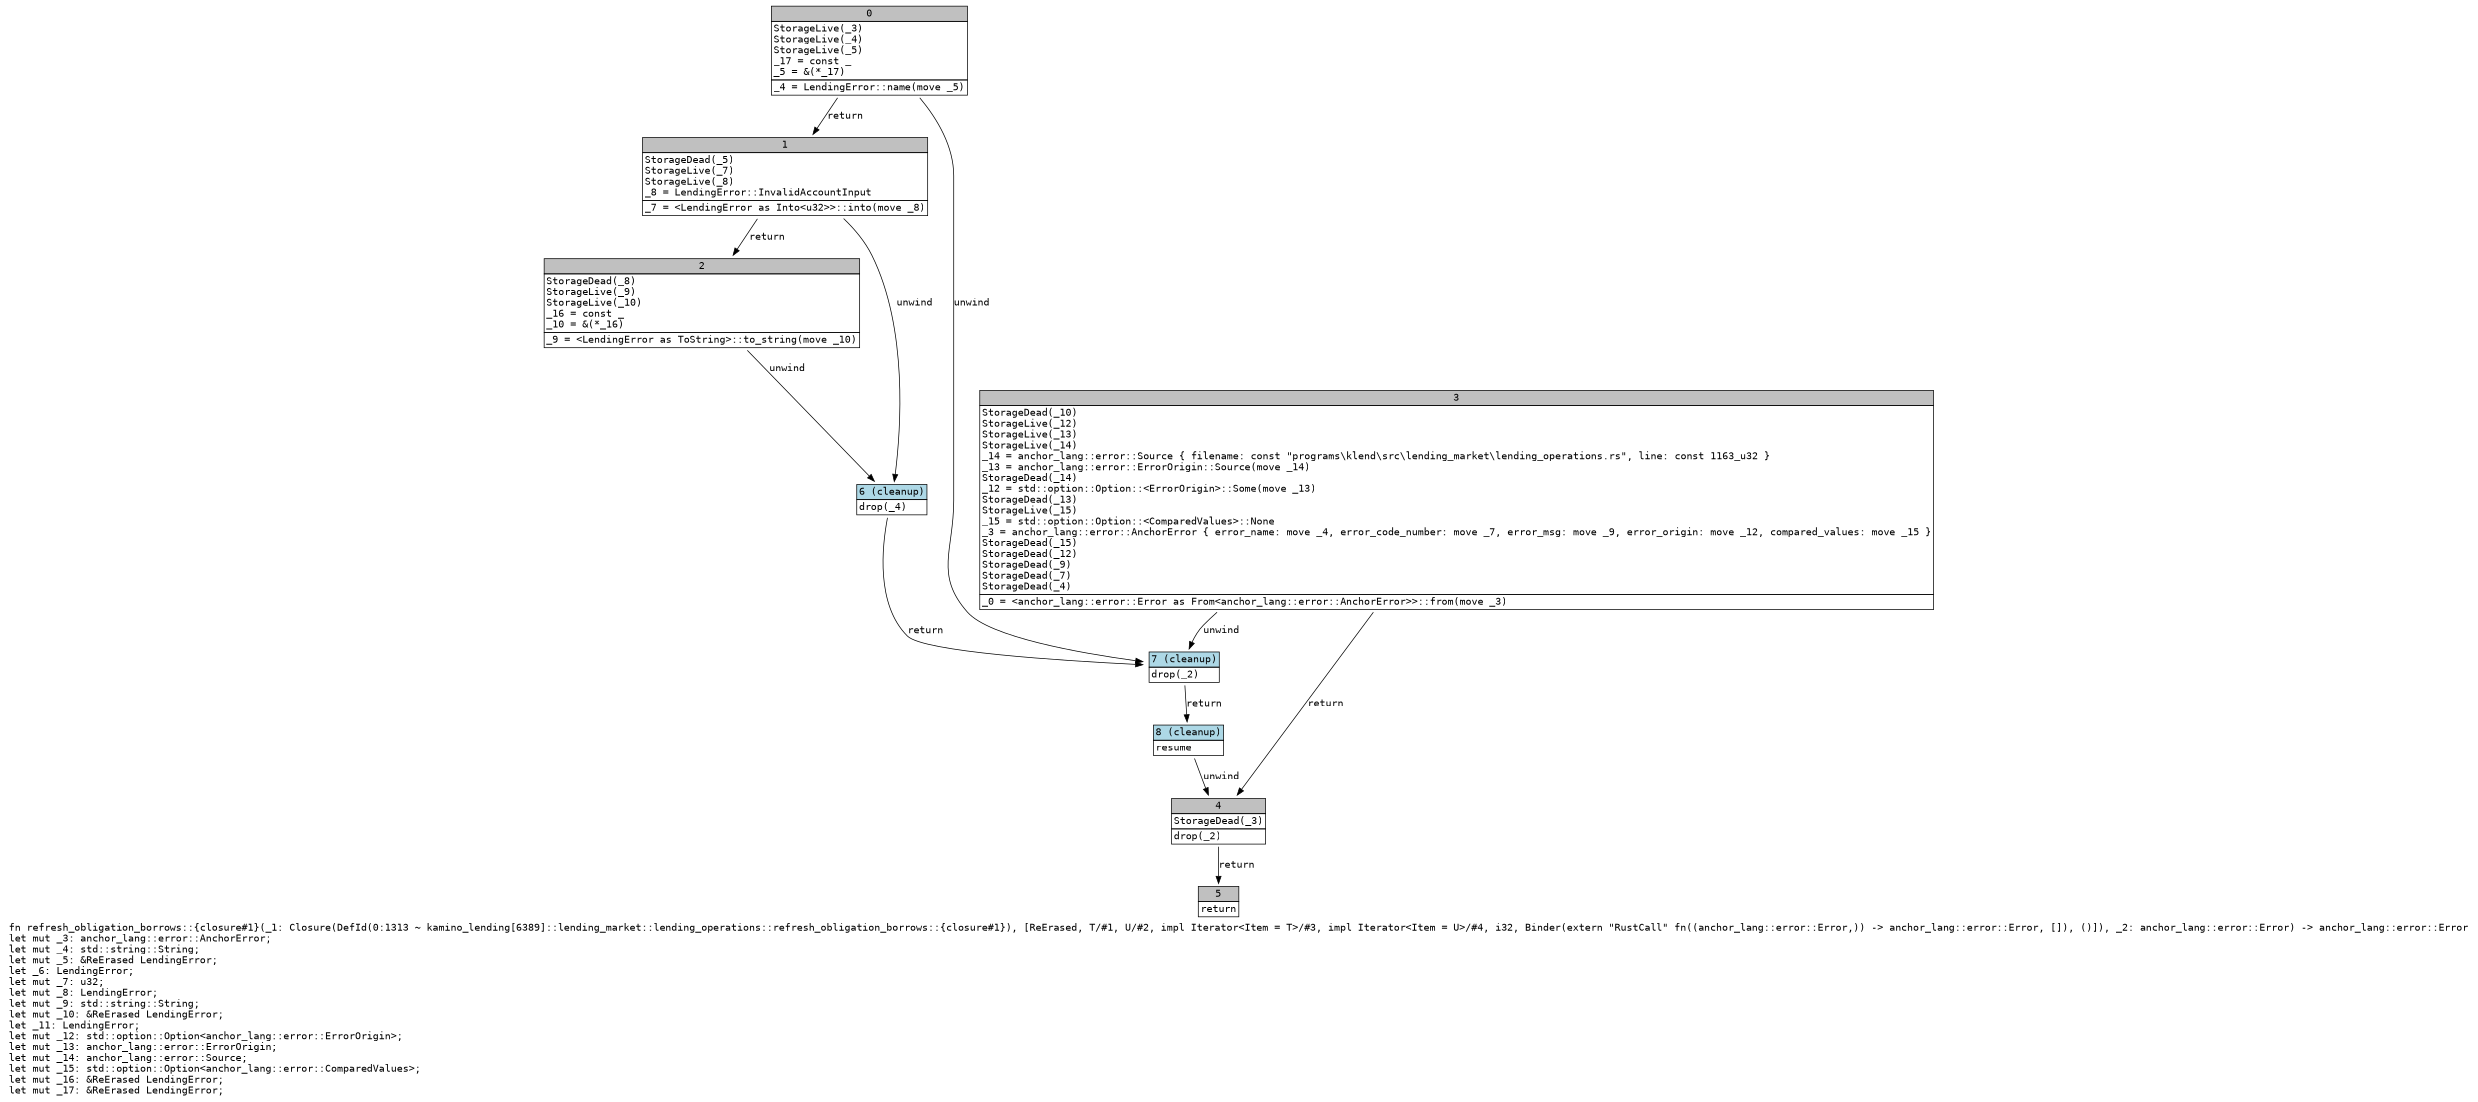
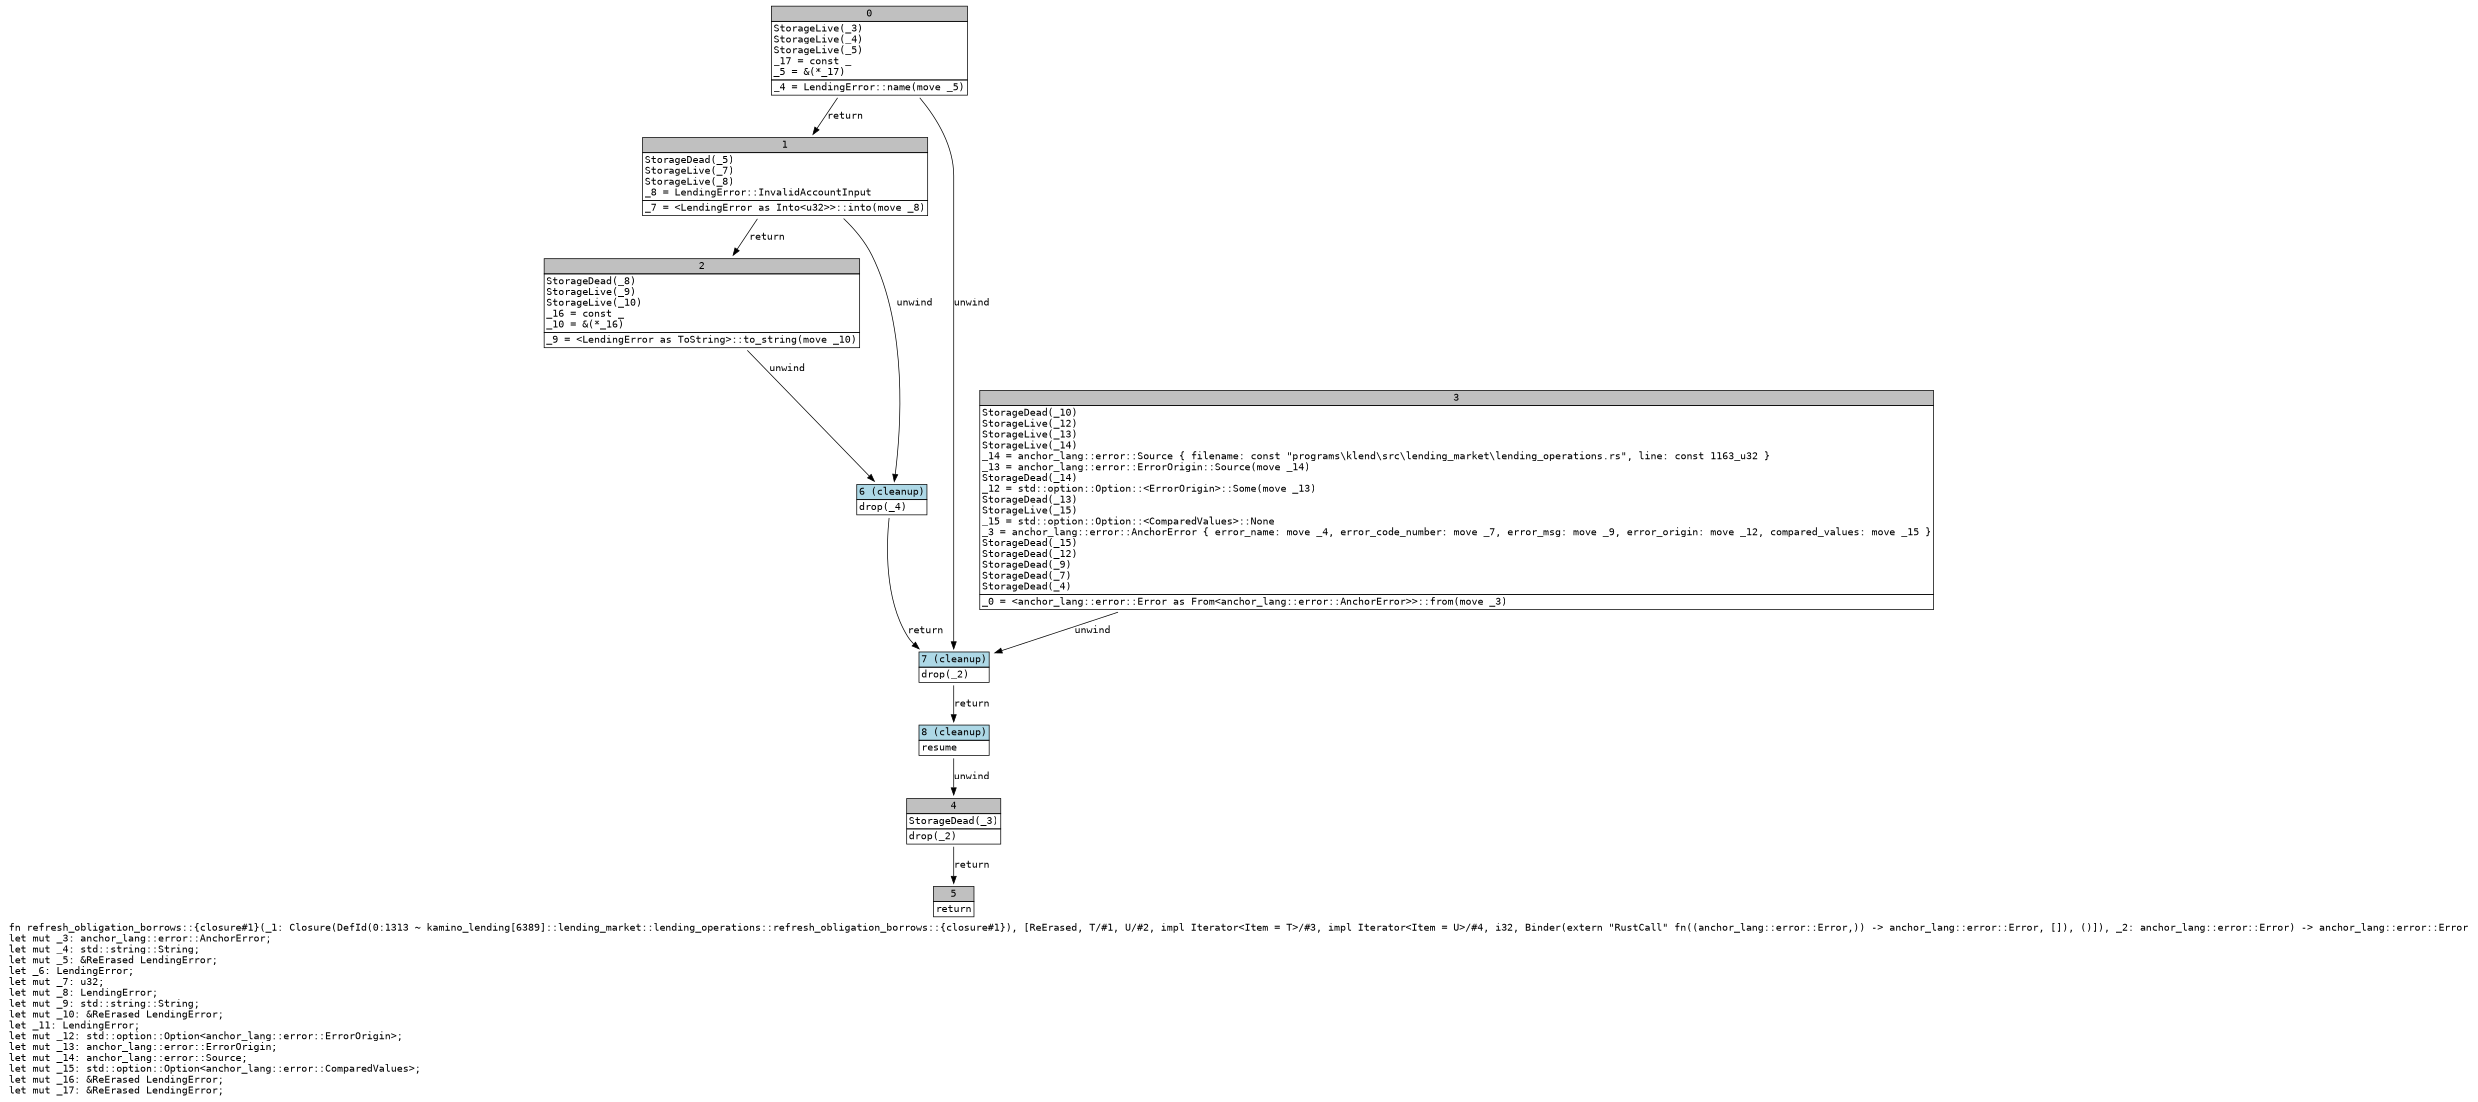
(1307, 701) -> none
